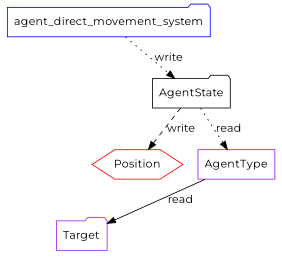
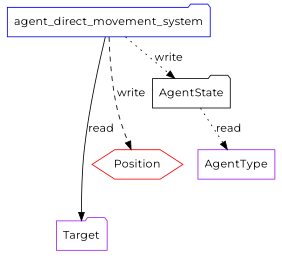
(167, 126) -> (114, 90)
(160, 200) -> (88, 124)
